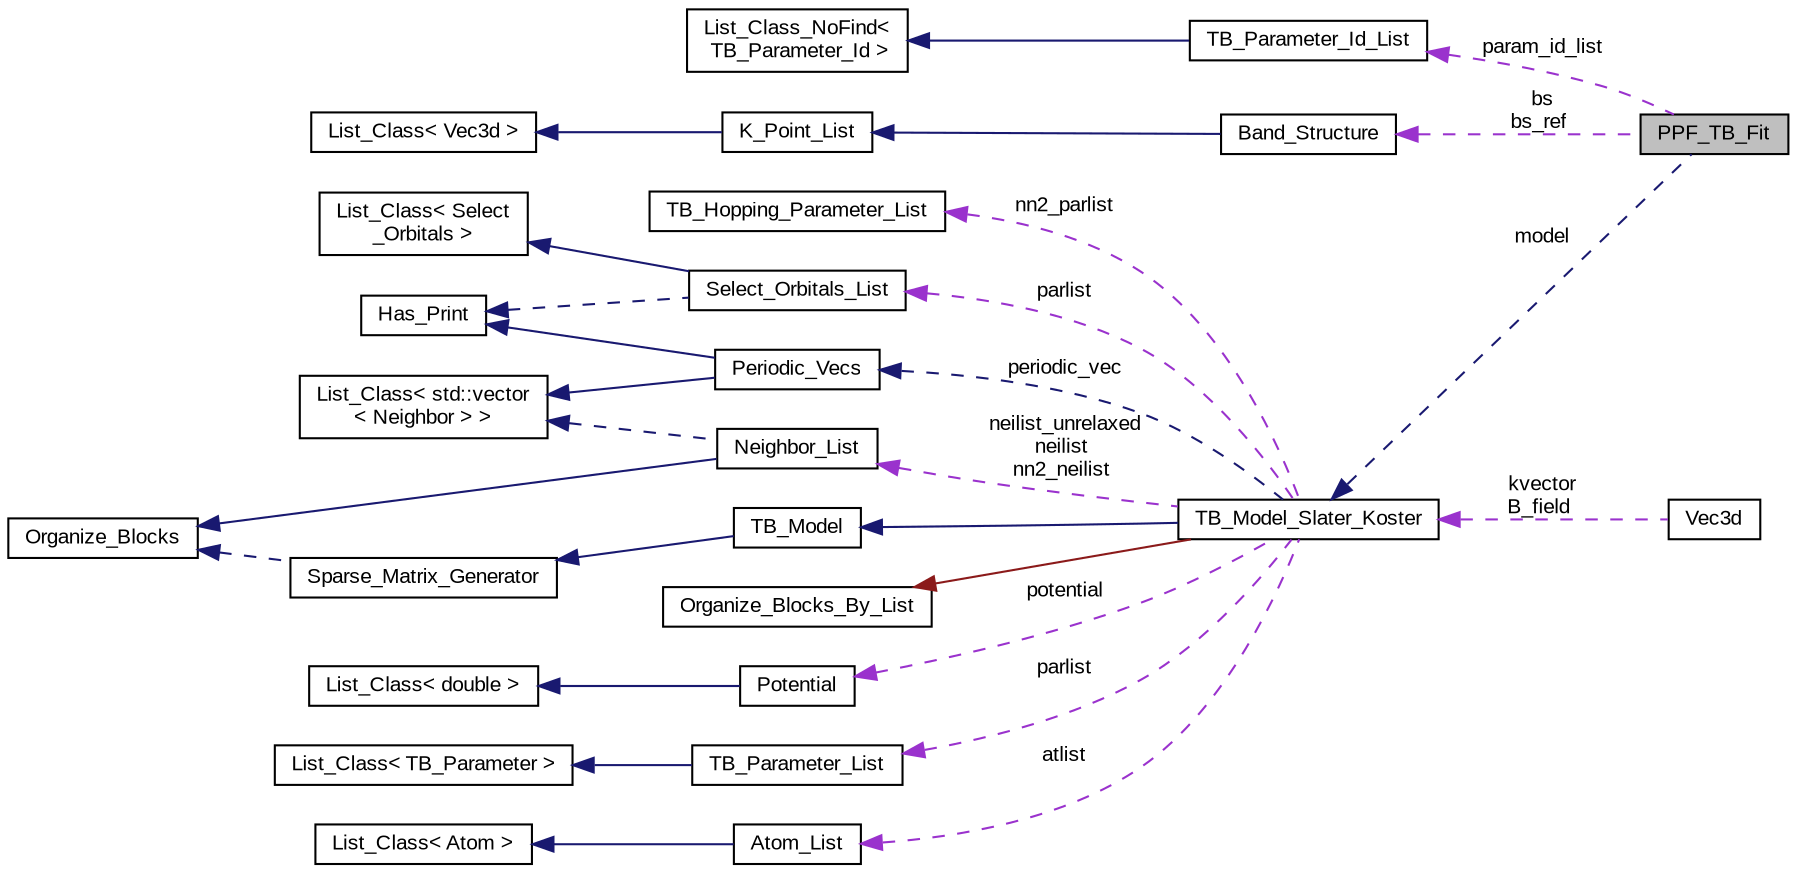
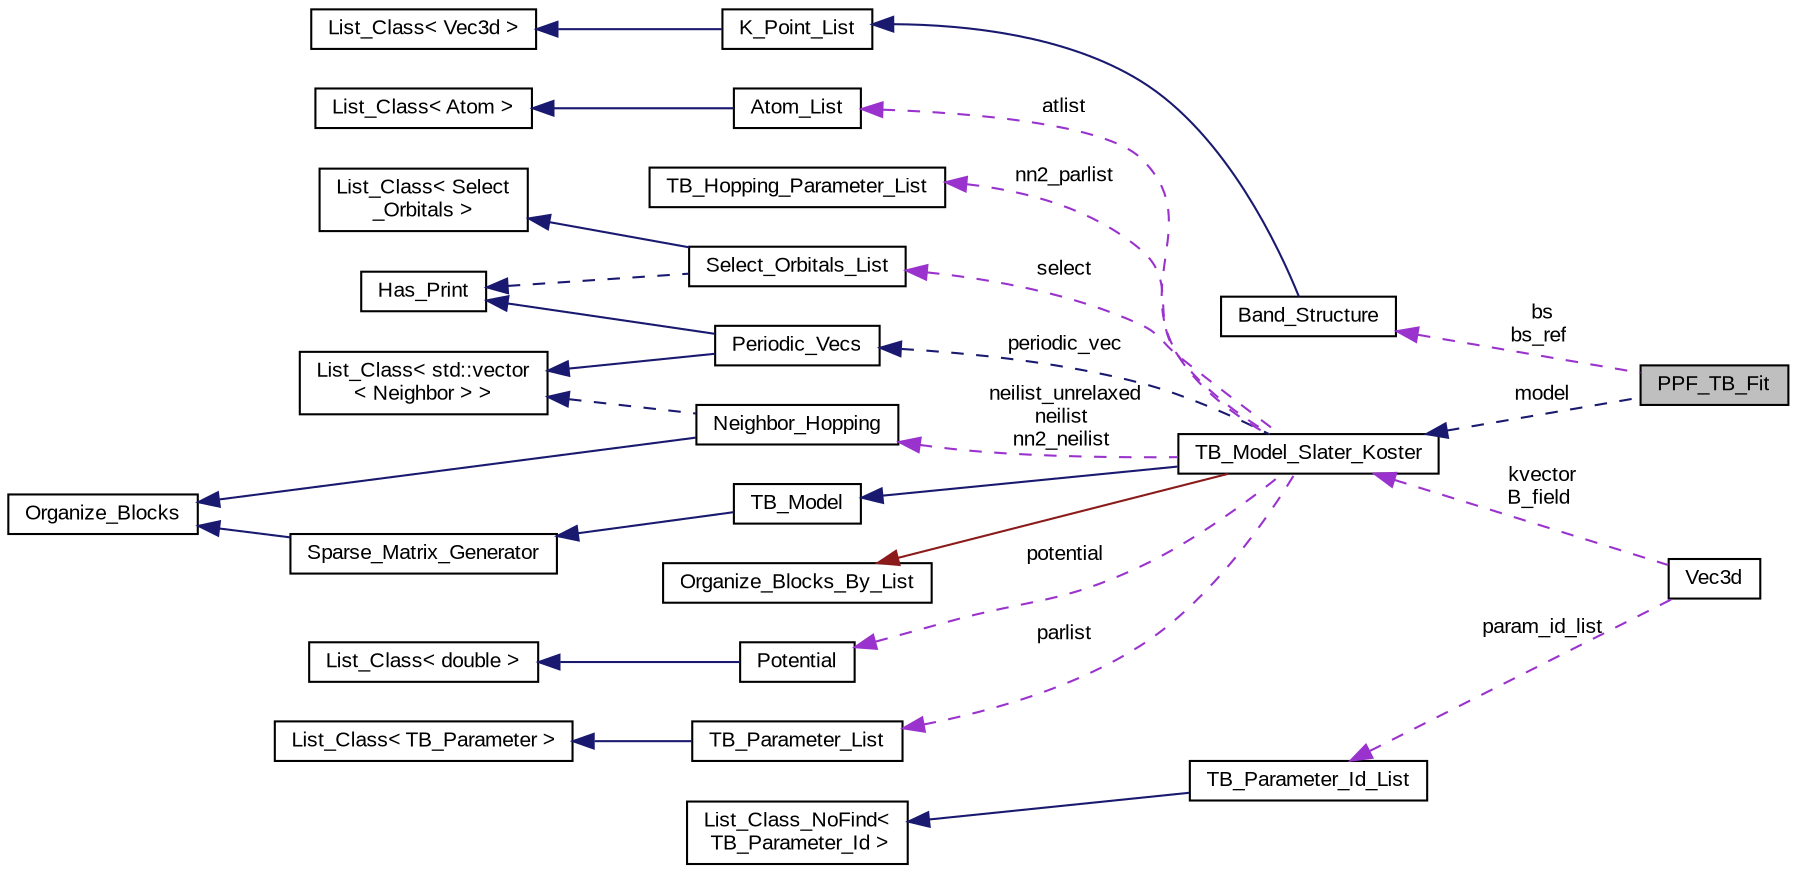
(1563, 76) -> (1521, 675)
(1062, 291) -> (1062, 270)
(797, 449) -> (797, 425)
(255, 557) -> (255, 533)
